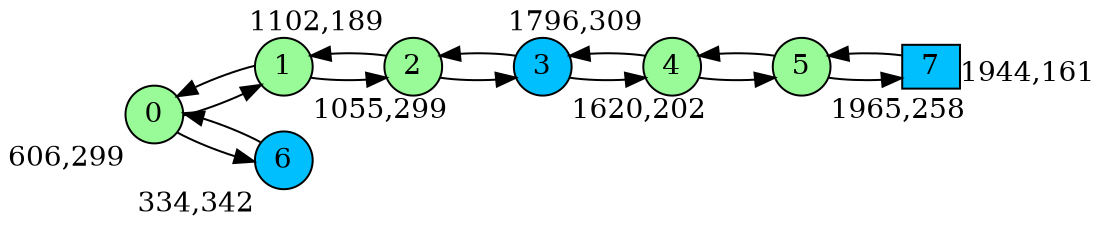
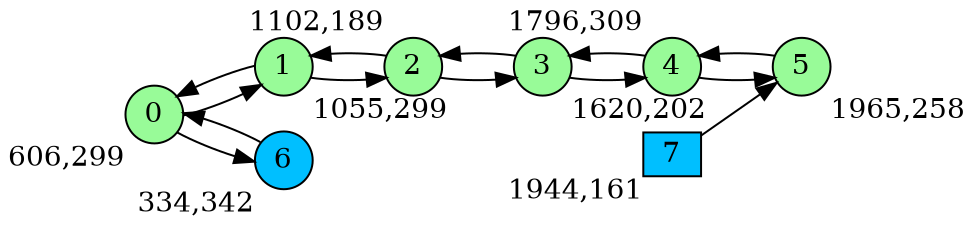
(543, 67) -> (543, 67)
(855, 80) -> none
